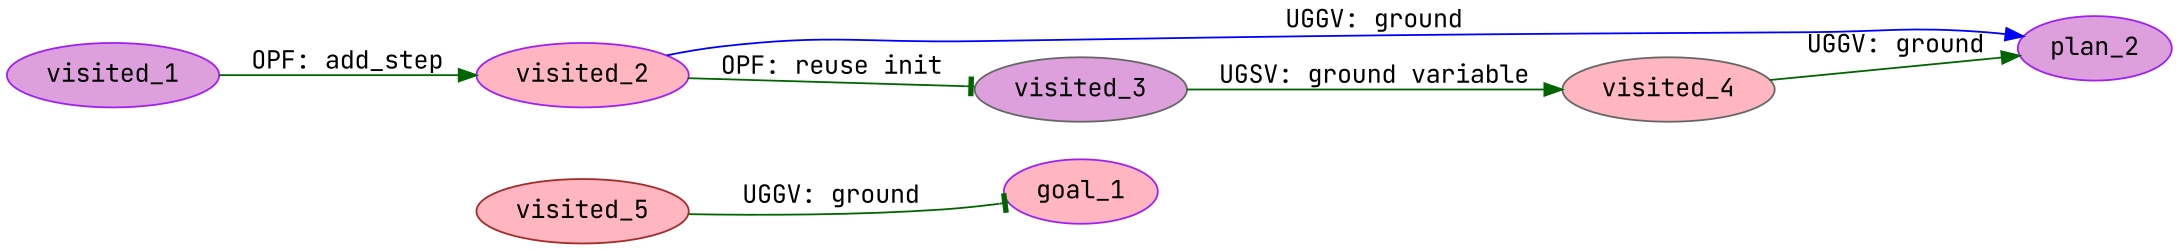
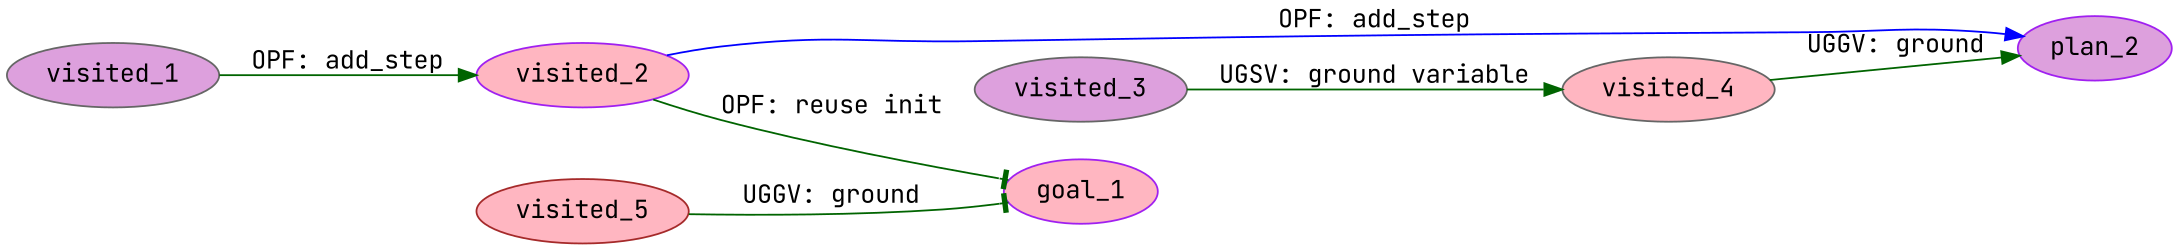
(1375, 21) -> (1375, 21)
(113, 75) -> (113, 75)
(827, 82) -> (825, 145)
